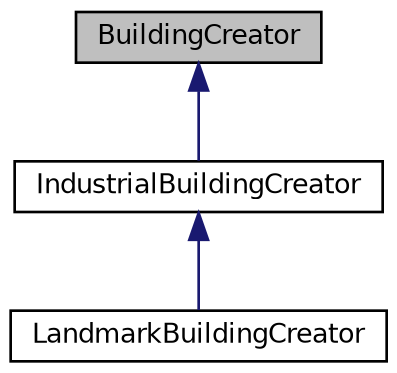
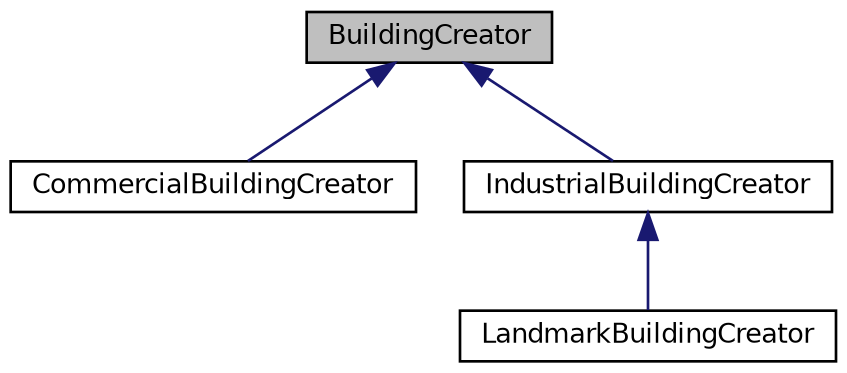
none -> (213, 187)
